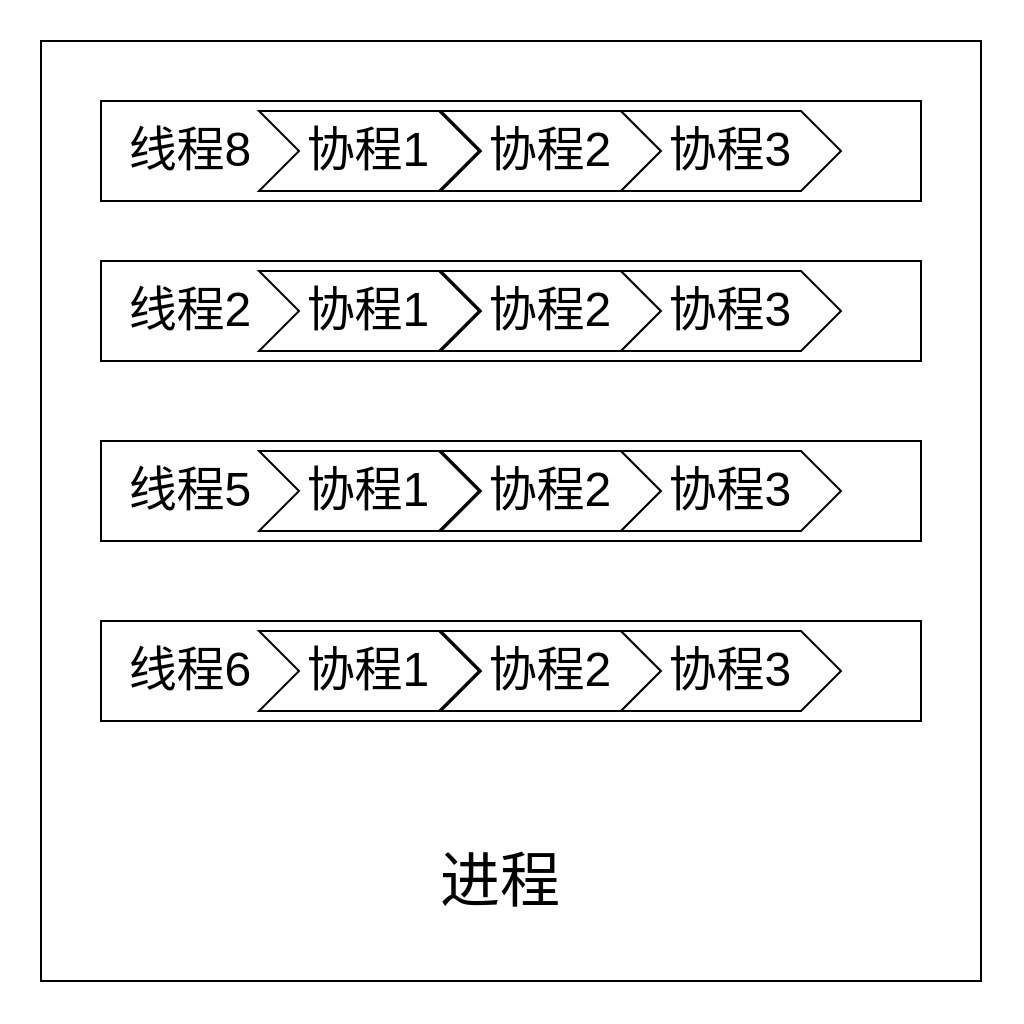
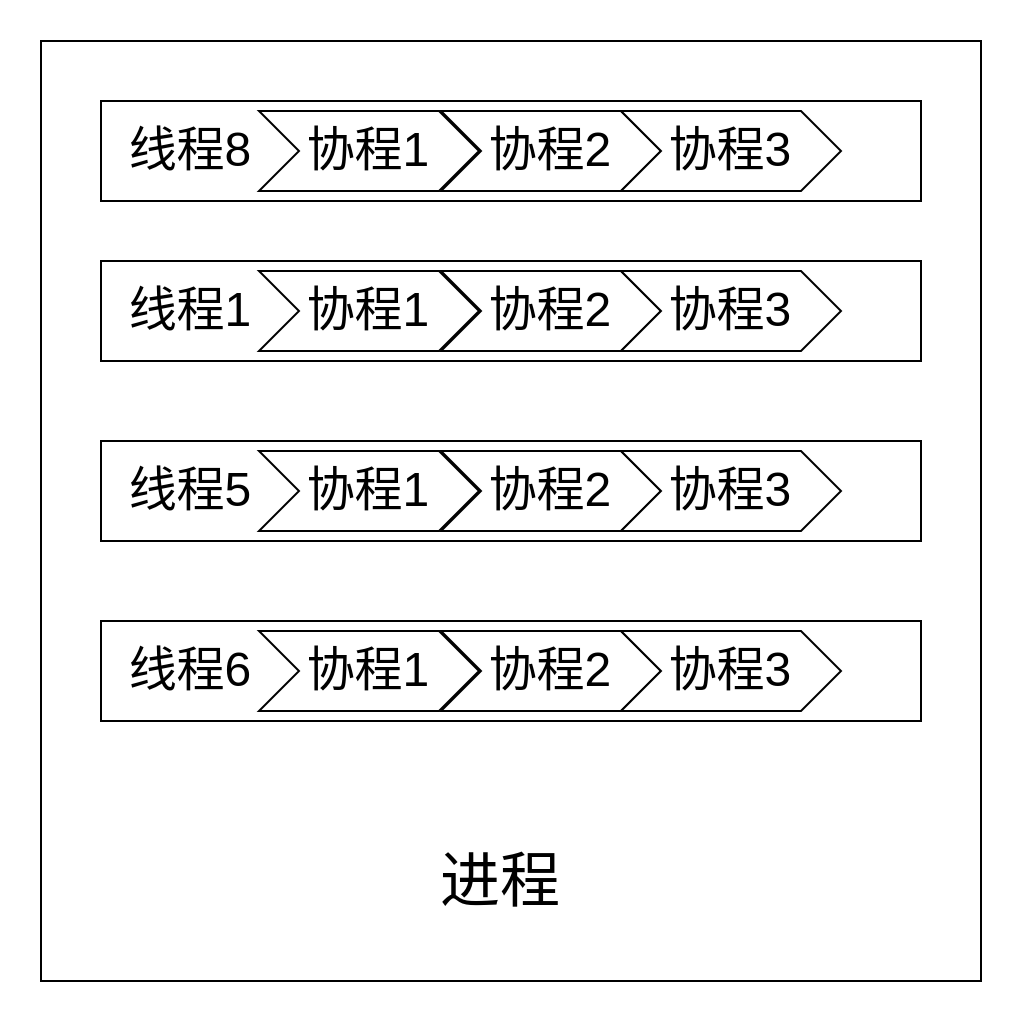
(191, 311) -> (191, 311)
